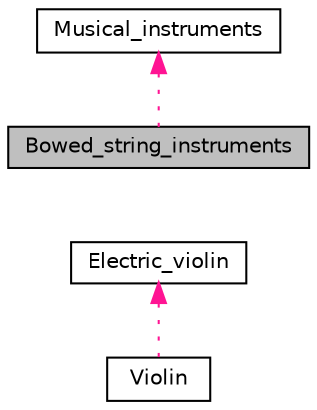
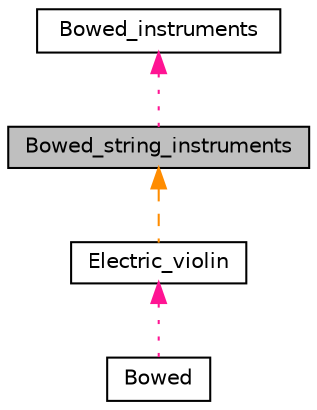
(159, 31) -> (159, 31)
none -> (159, 216)
(159, 379) -> (159, 379)
